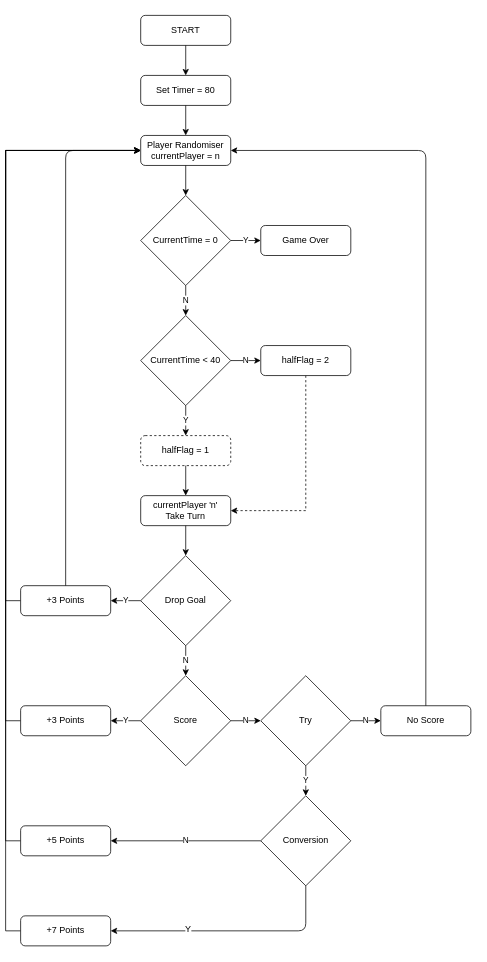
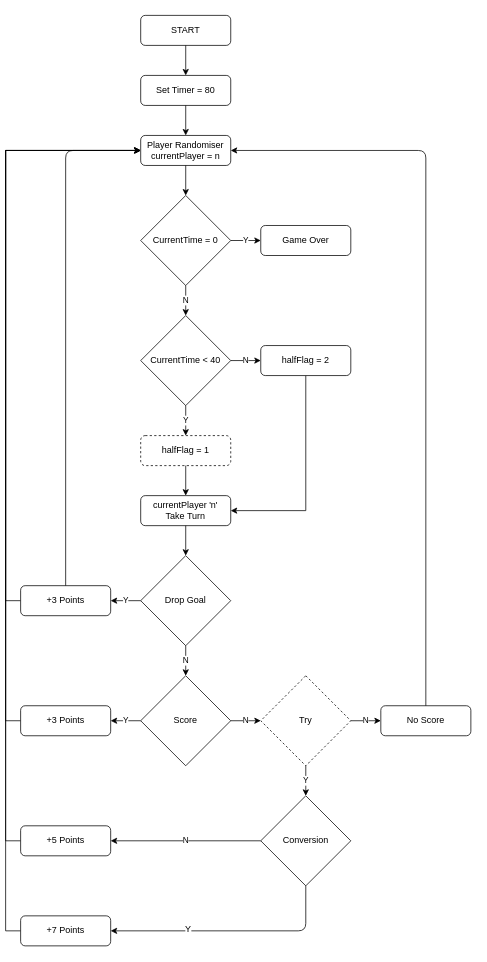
(306, 477) -> (306, 477)
(306, 720) -> (306, 720)
